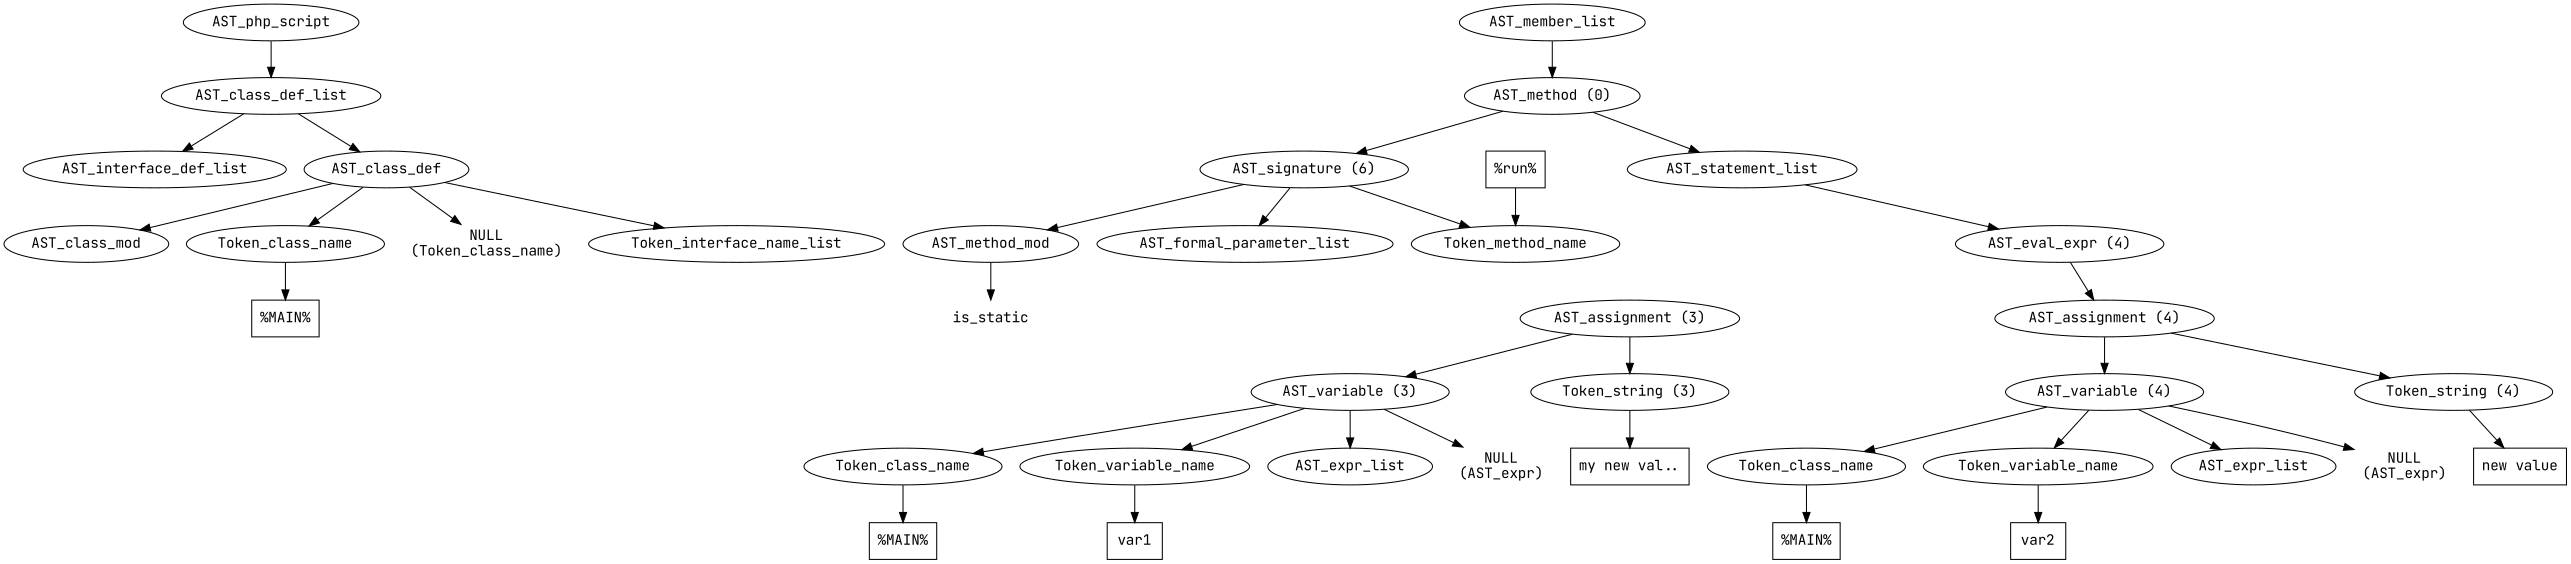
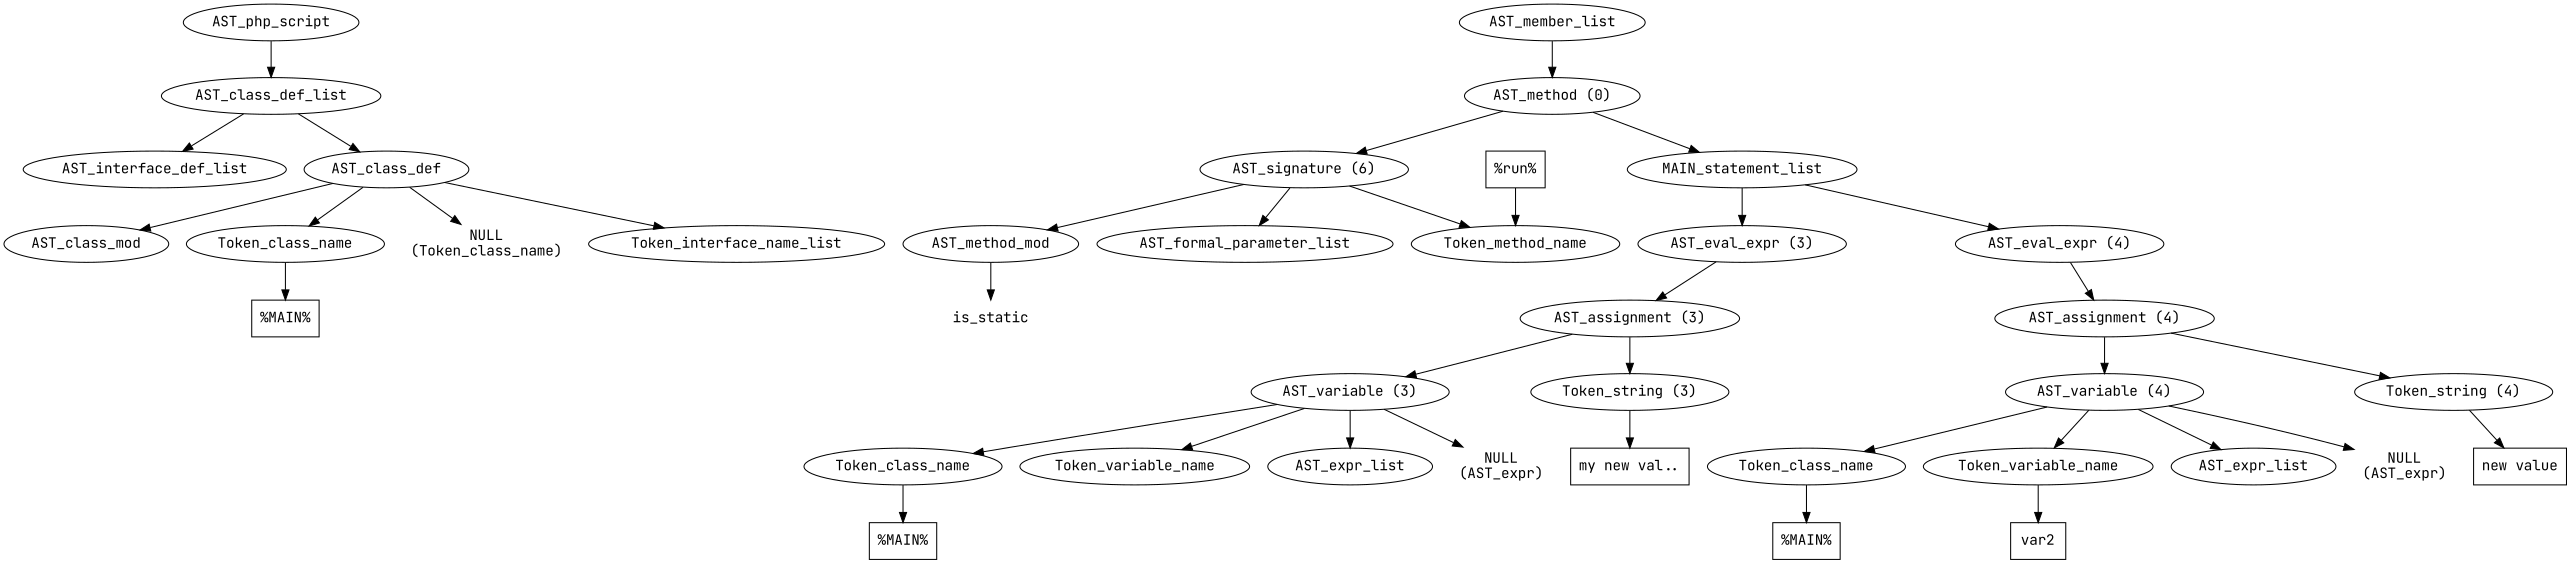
(1742, 169) -> (1742, 169)
none -> (1742, 244)
(1135, 541) -> none
